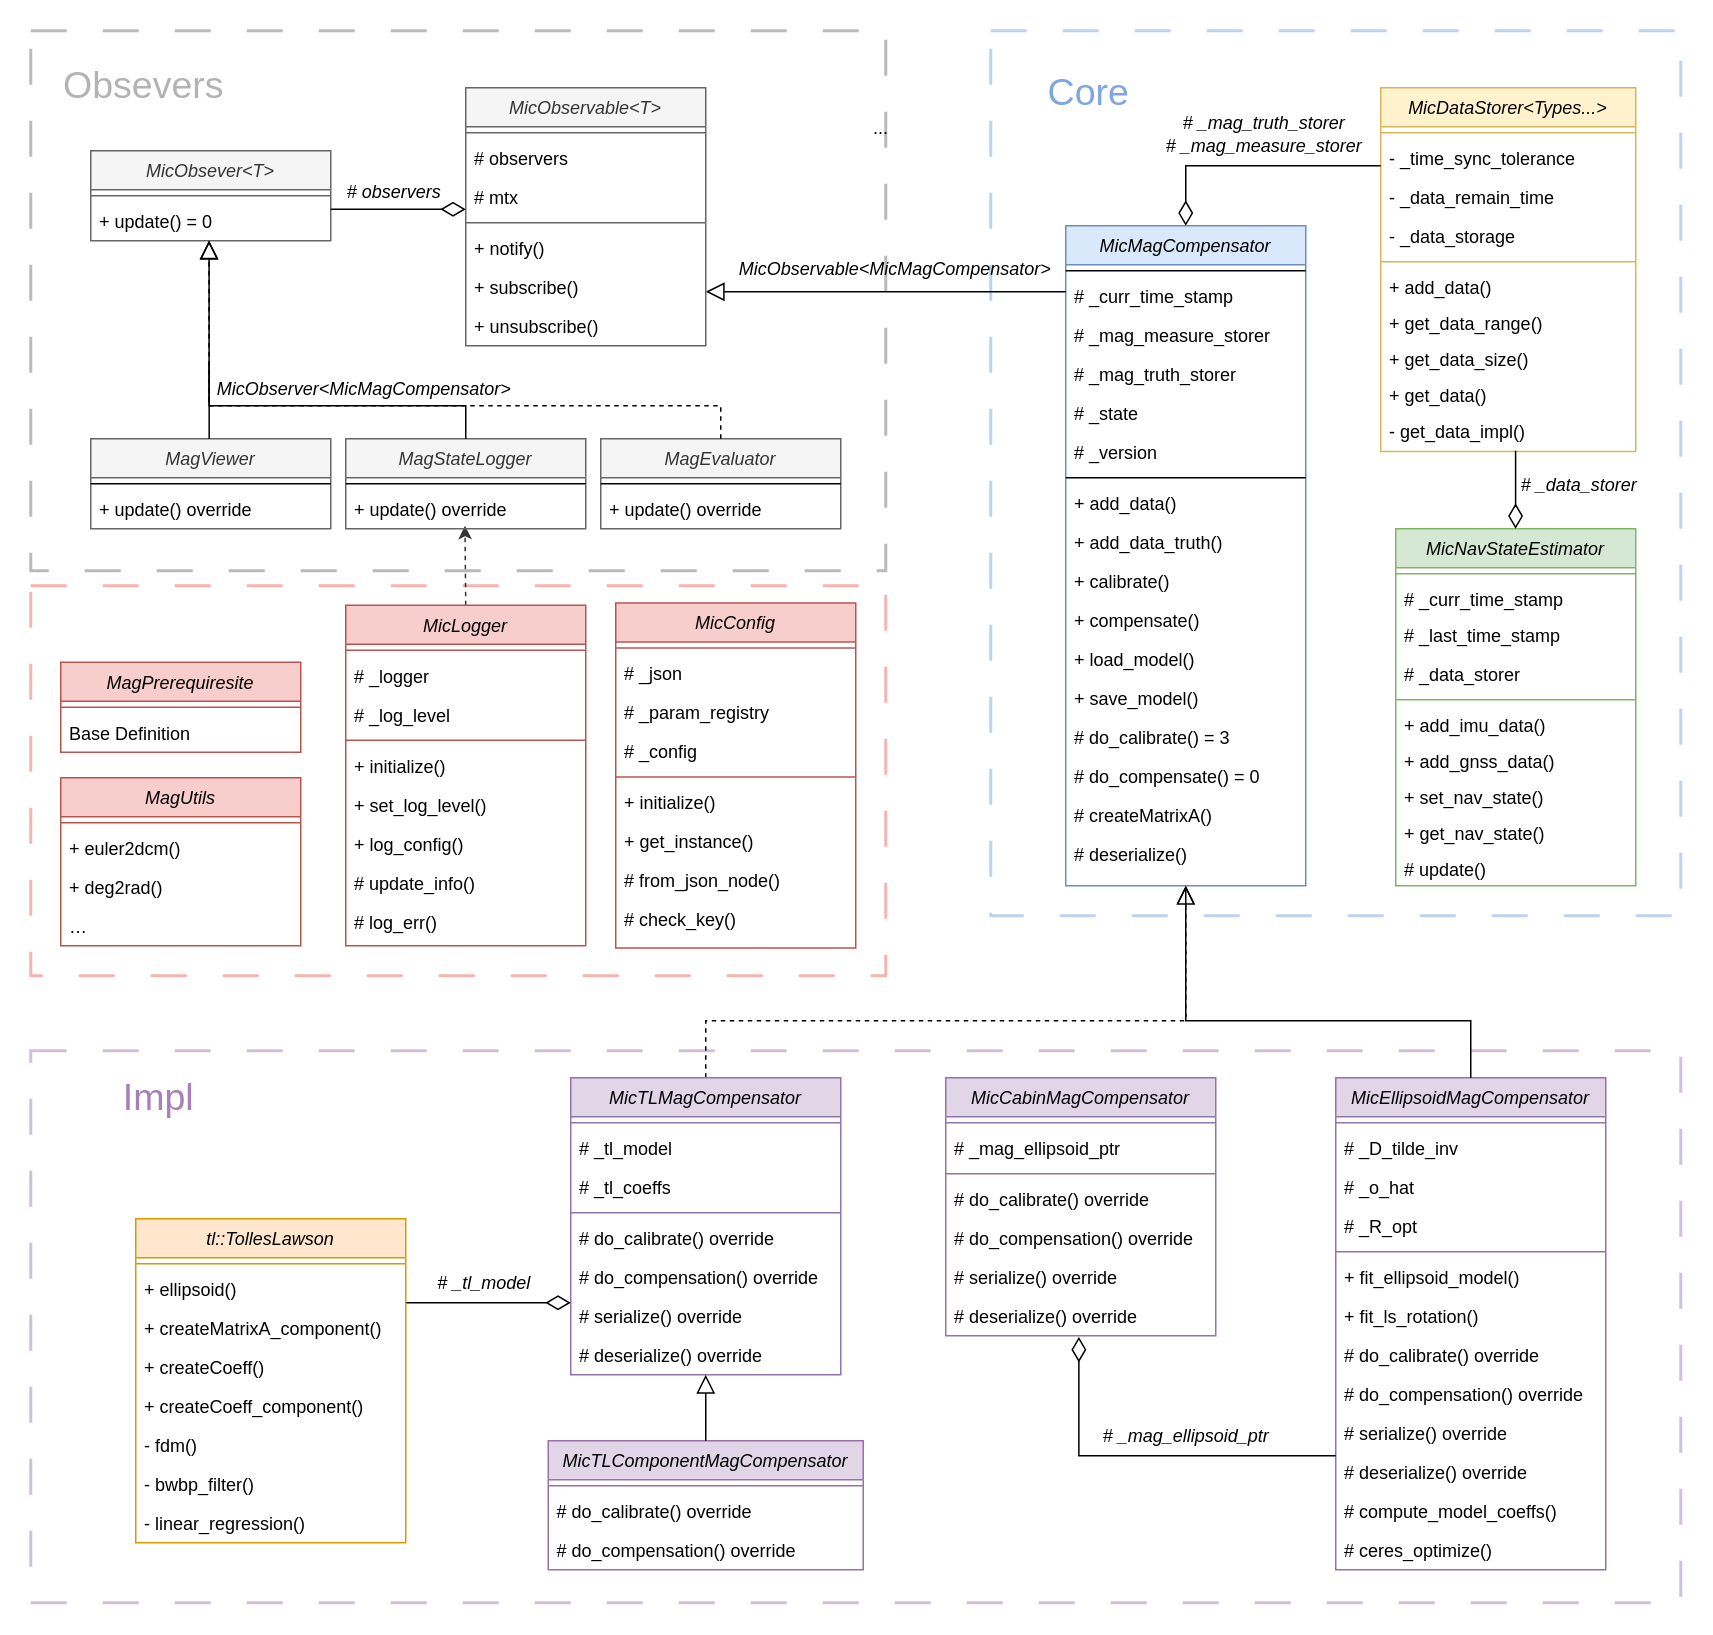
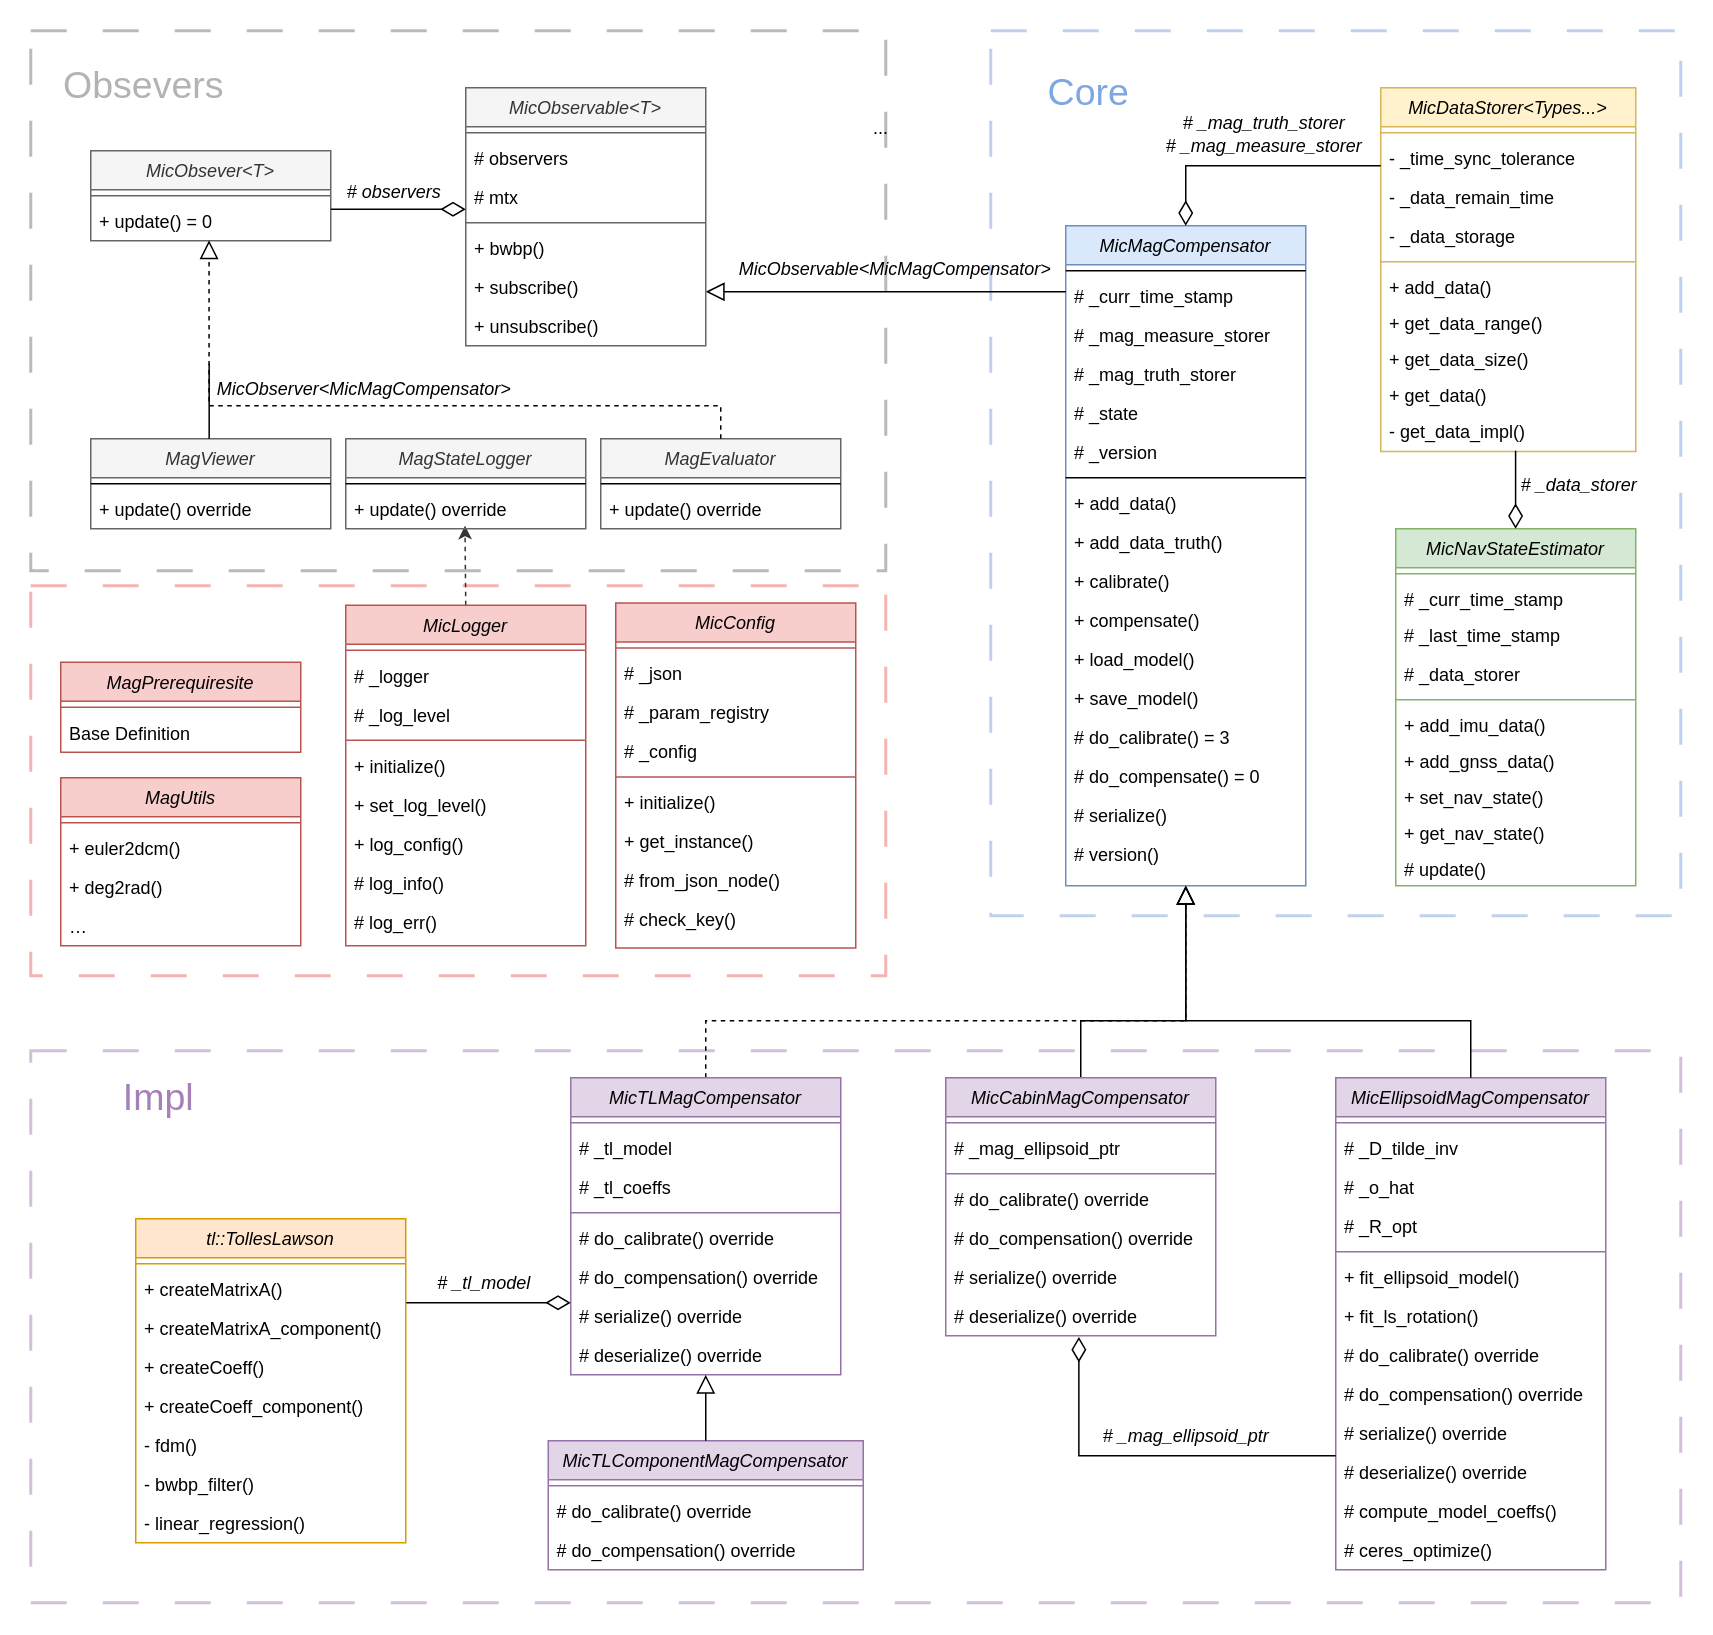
(520, 249) -> (512, 249)
(466, 423) -> none
(1155, 816) -> (1130, 816)
(1140, 855) -> (1125, 855)
(425, 884) -> (407, 884)
(1186, 896) -> (1186, 1021)
none -> (1081, 1051)
(198, 1290) -> (225, 1290)
